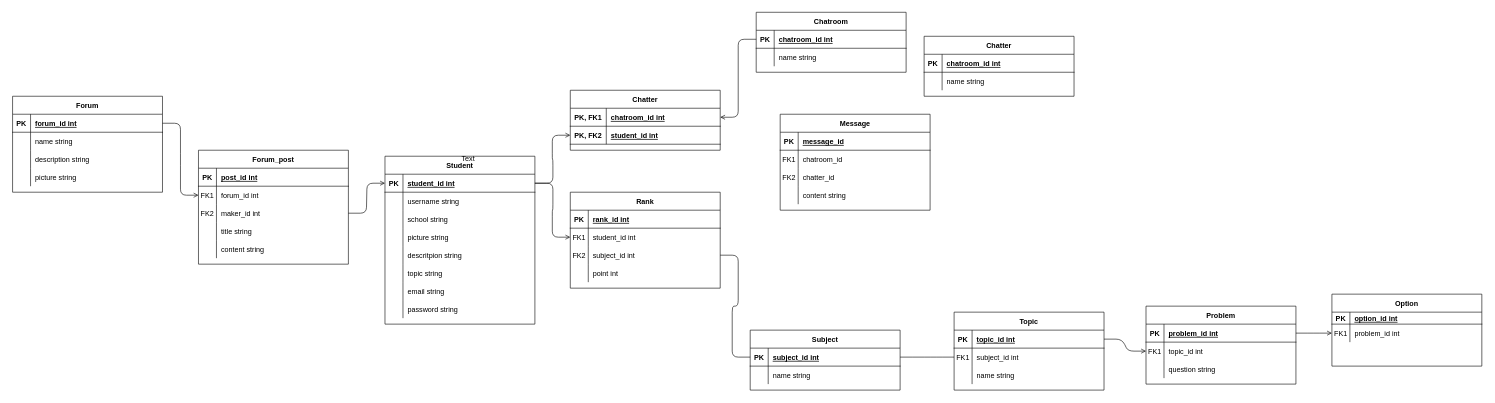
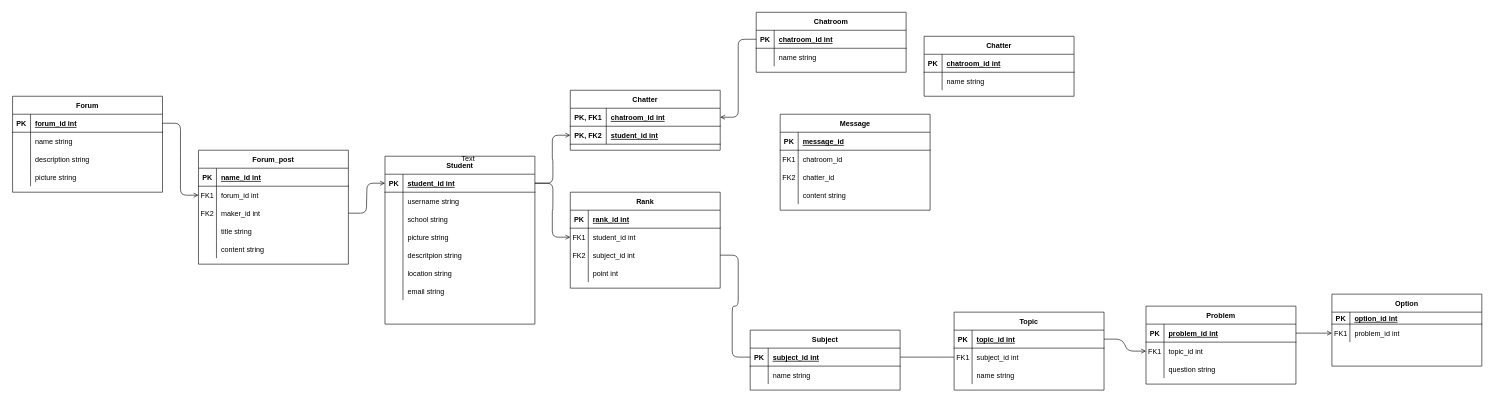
(240, 178) -> (240, 178)
(429, 274) -> (434, 274)
(469, 309) -> none
